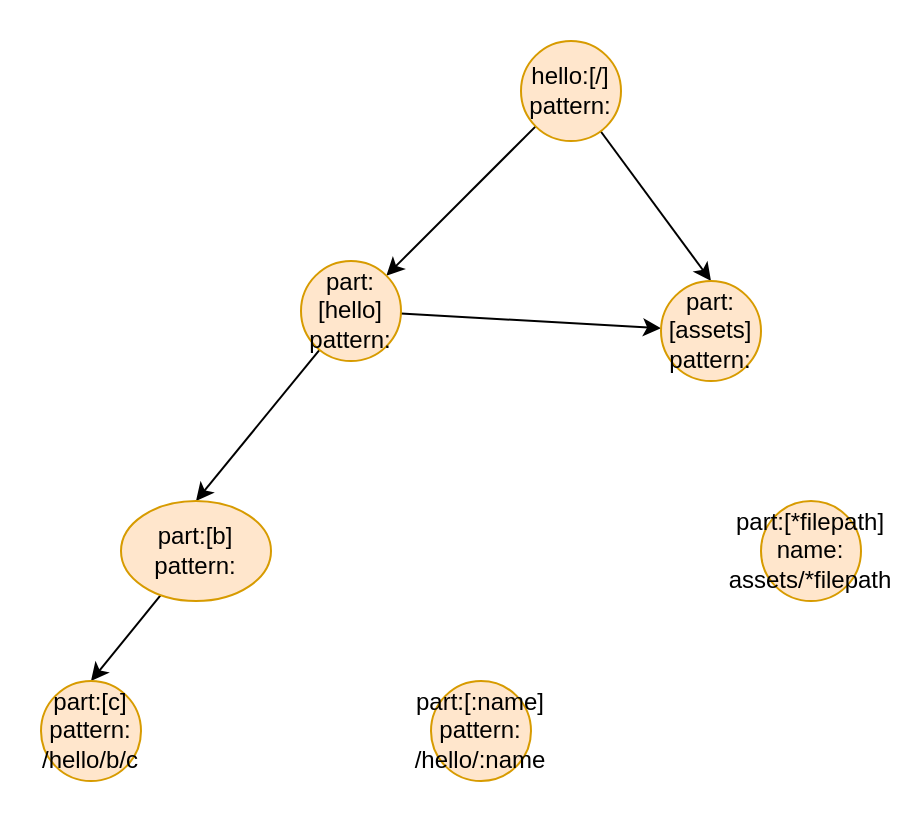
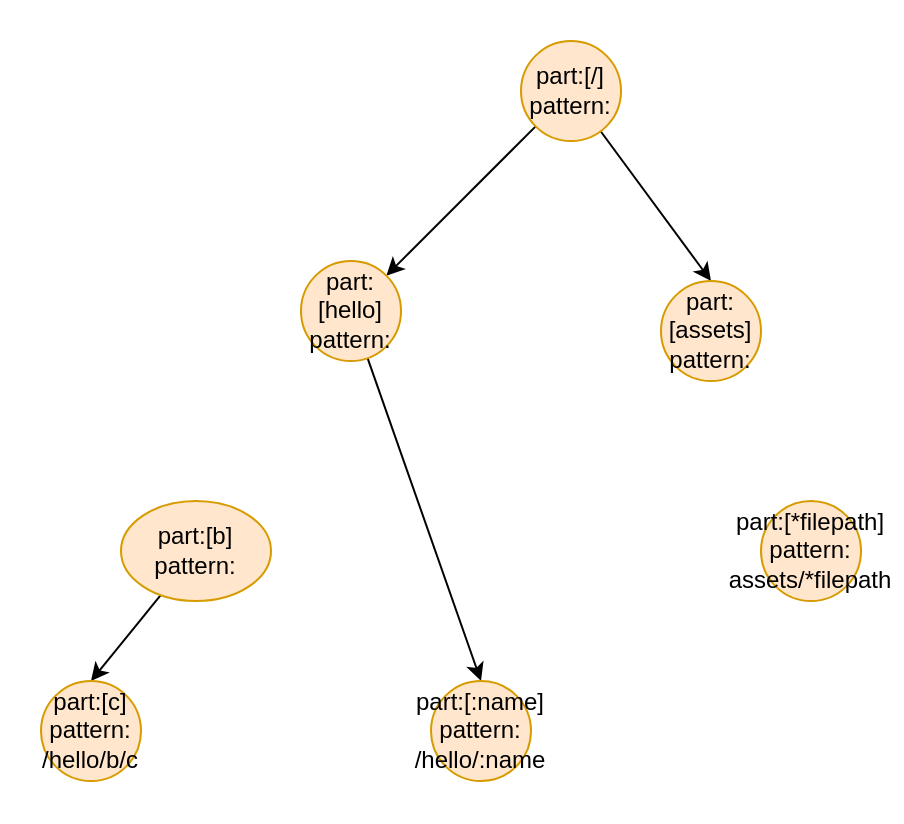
(571, 91) -> (571, 91)
(524, 321) -> (422, 513)
(262, 420) -> none
(811, 551) -> (811, 551)
